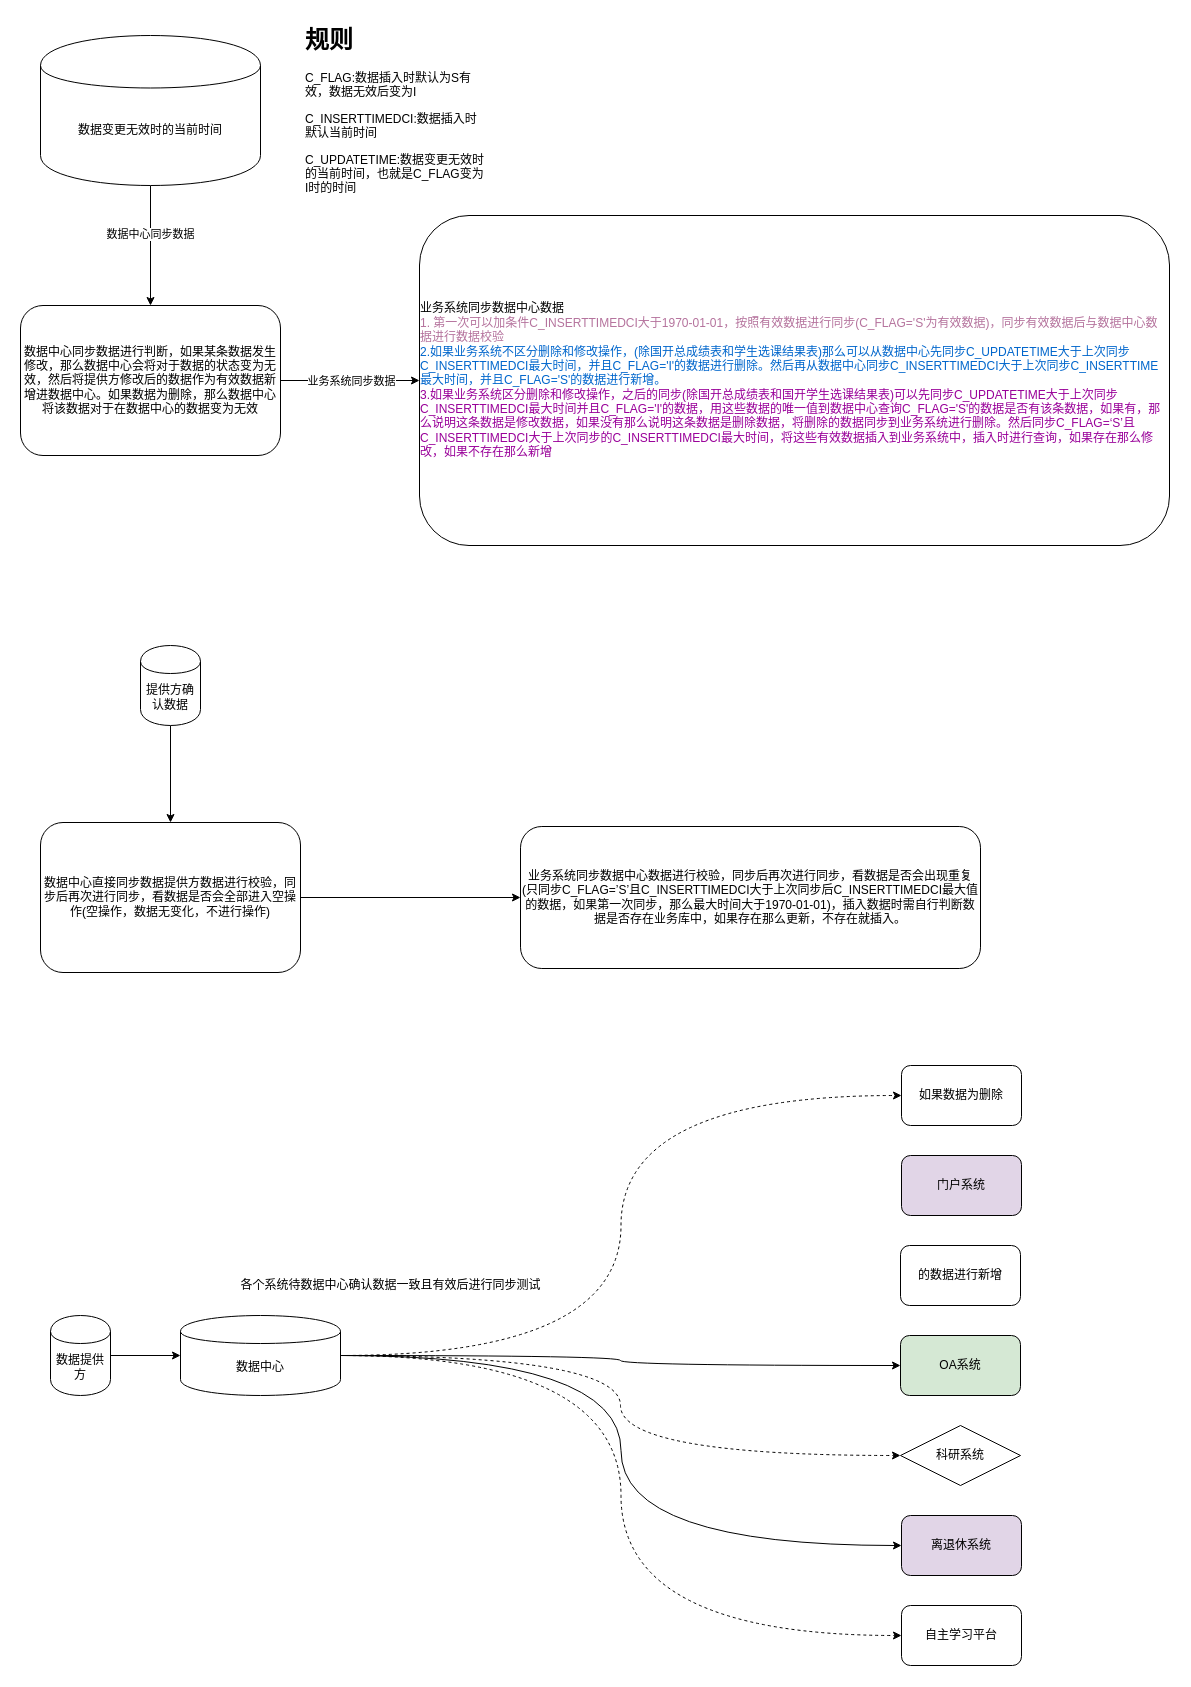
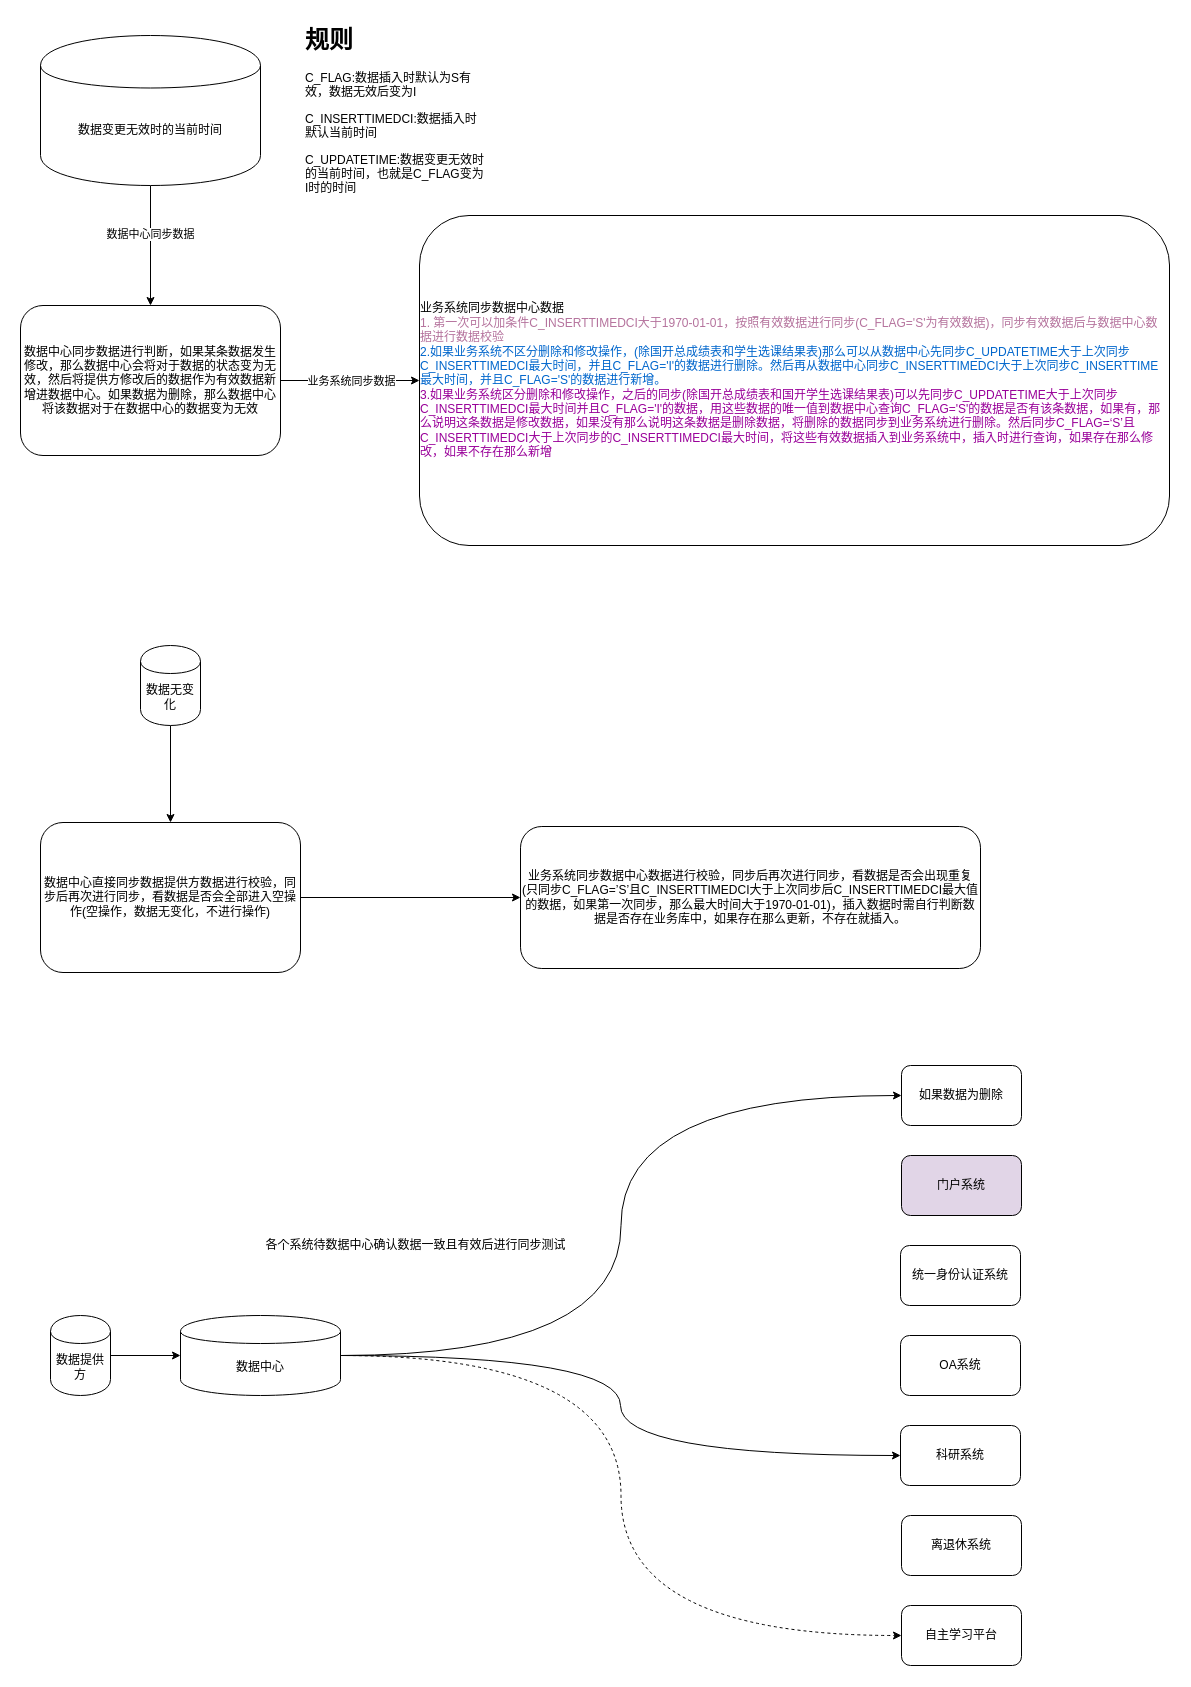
(171, 698) -> (171, 698)
(625, 1197) -> (625, 1197)
(961, 1276) -> (961, 1276)
(391, 1286) -> (416, 1246)
(669, 1364) -> none
(961, 1366) -> (961, 1366)
(649, 1432) -> (649, 1432)
(961, 1456) -> (961, 1456)
(633, 1485) -> none
(962, 1546) -> (962, 1546)
